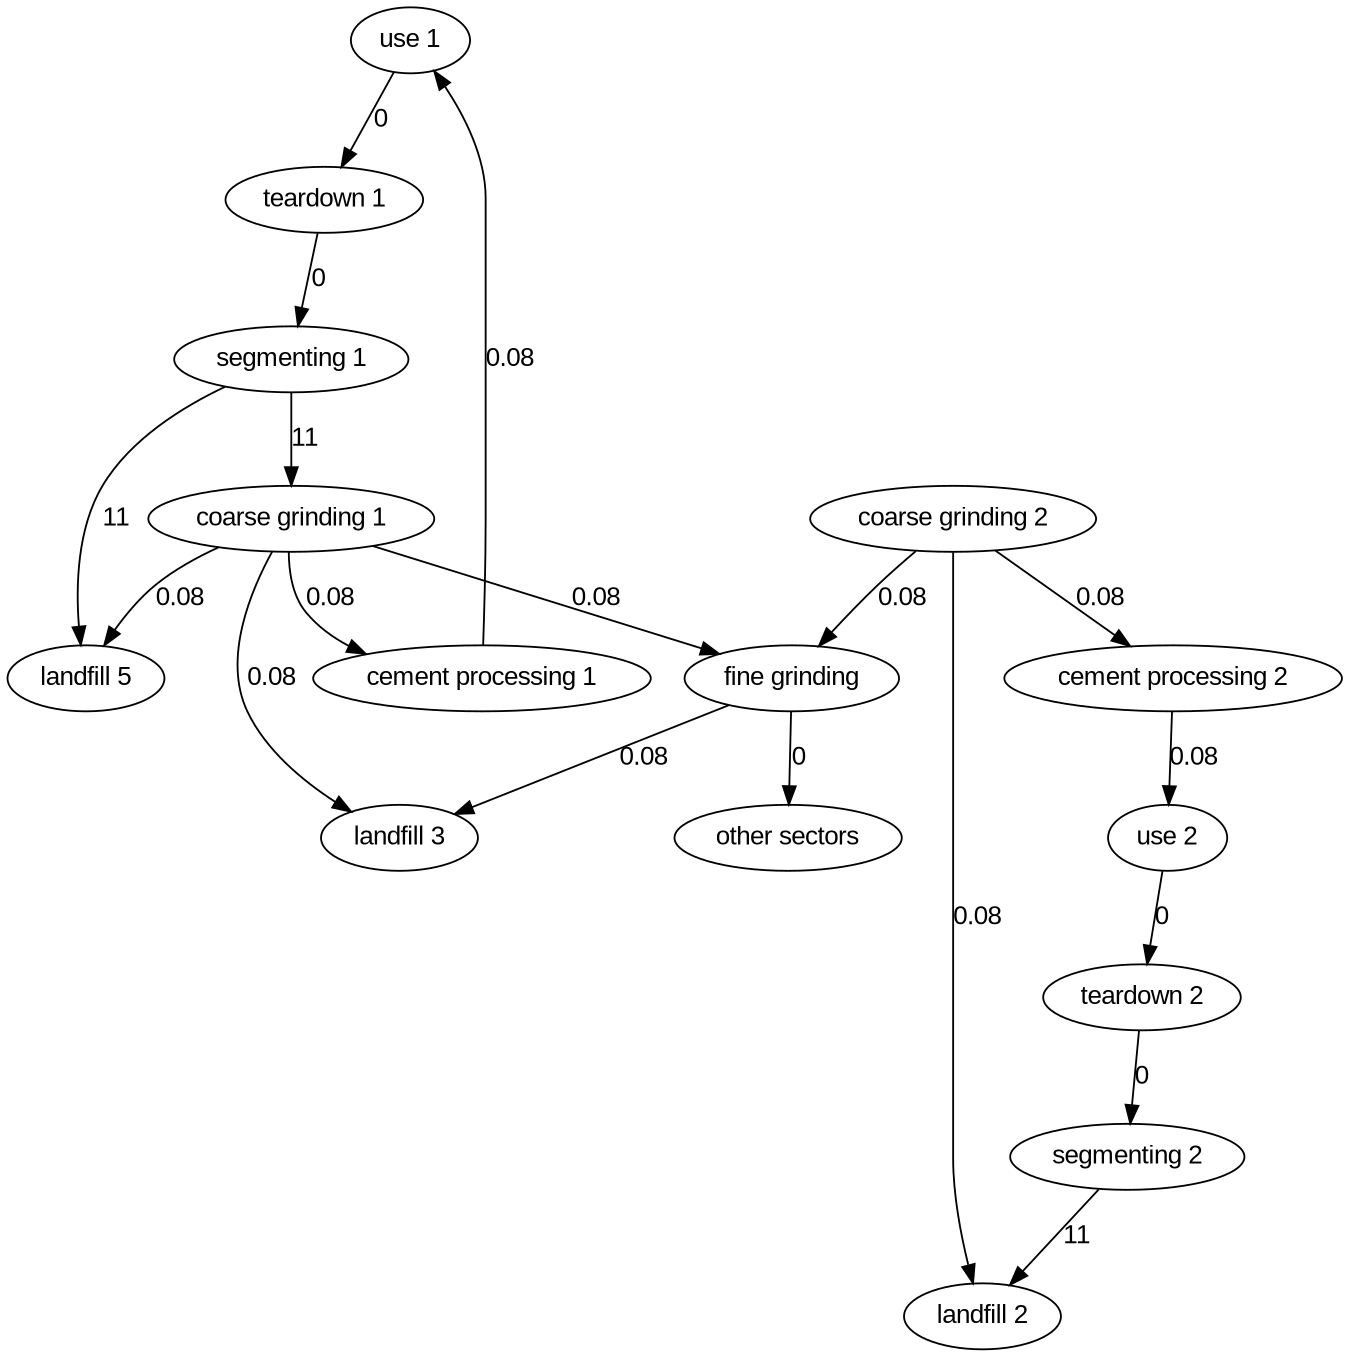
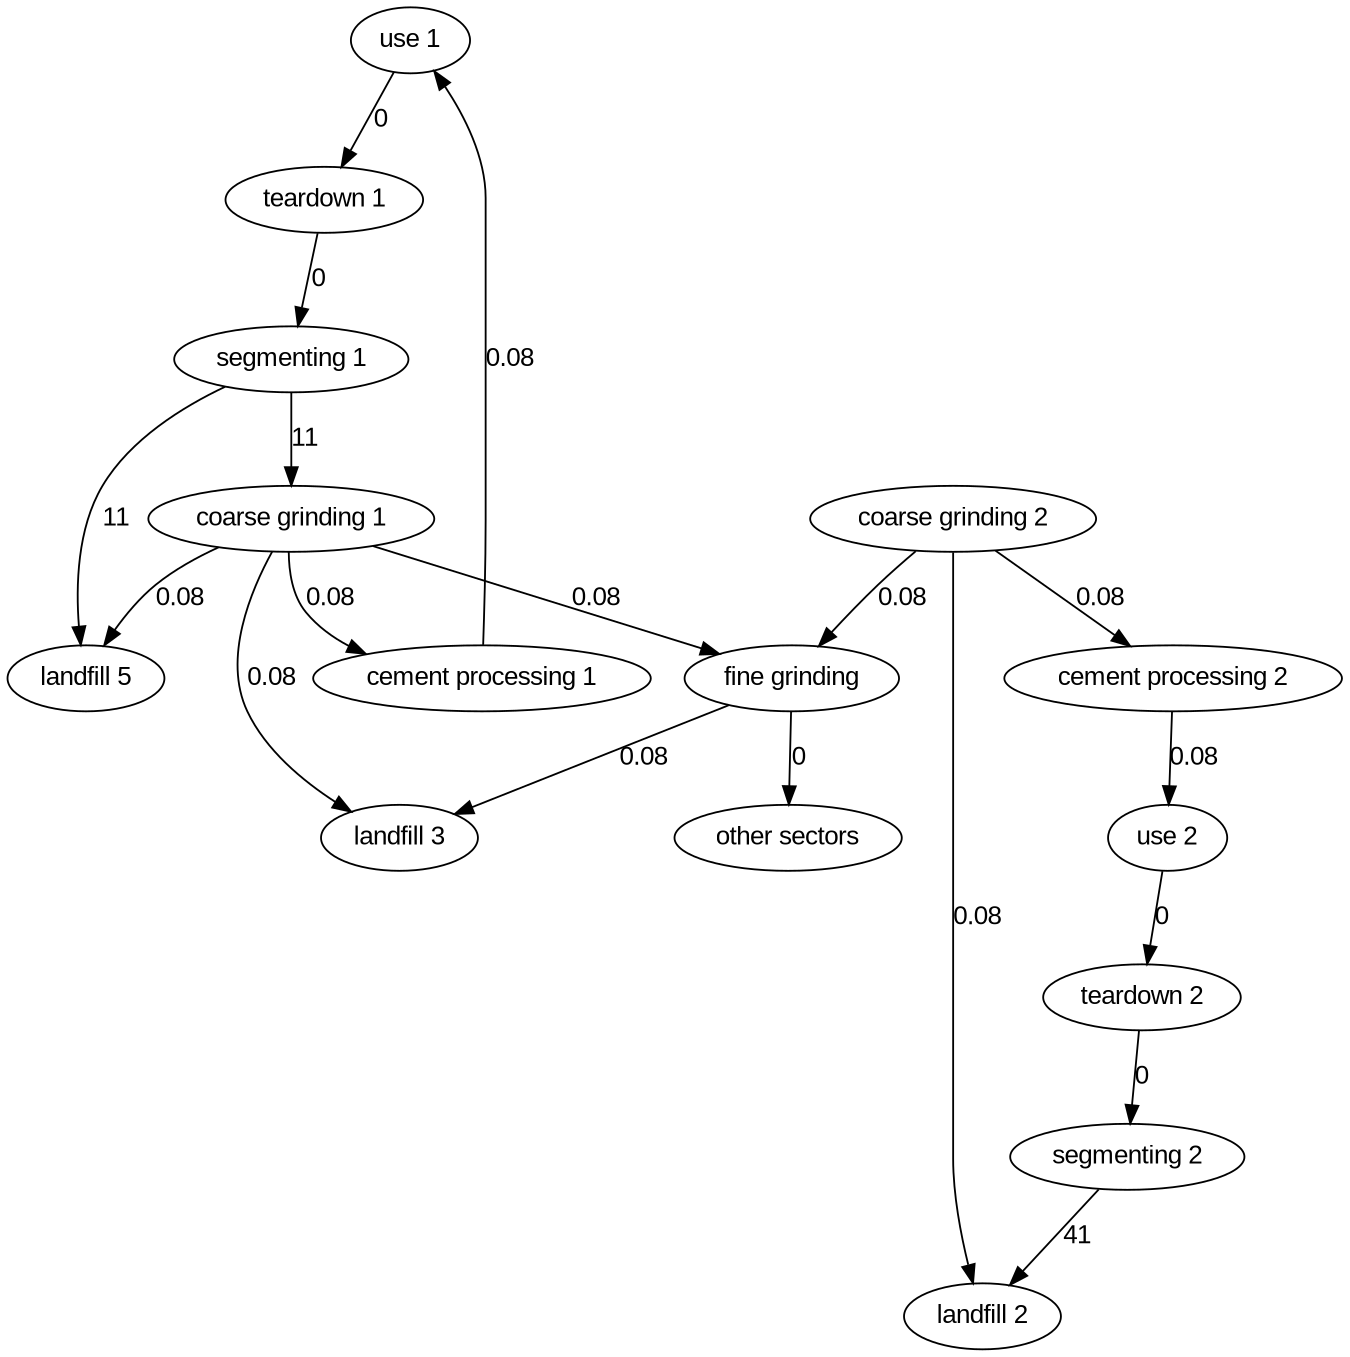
(1078, 1237) -> (1078, 1237)
